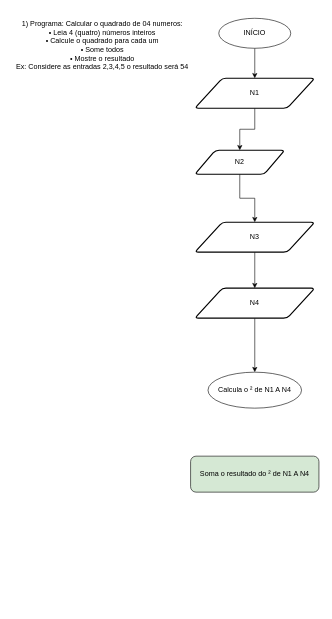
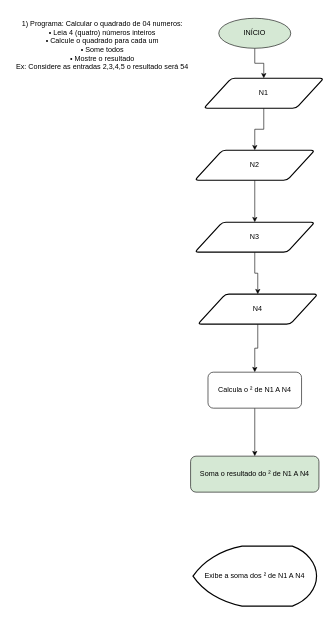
(255, 33) -> (255, 33)
(255, 93) -> (264, 93)
(240, 162) -> (255, 165)
(255, 303) -> (258, 309)
(255, 390) -> (255, 390)
none -> (255, 450)
none -> (255, 576)
